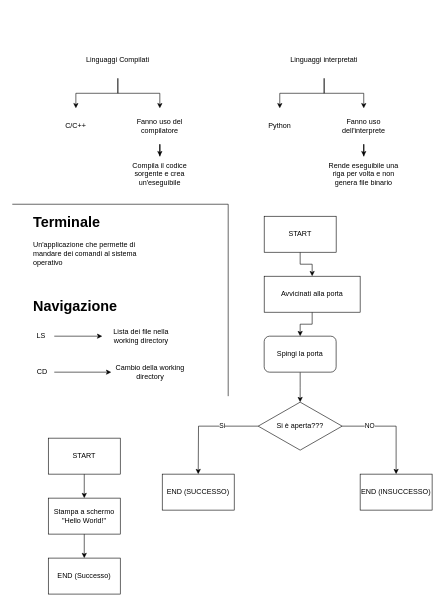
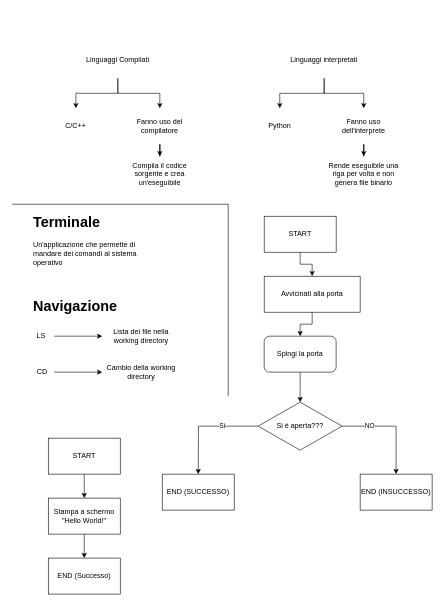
(150, 372) -> (141, 372)
